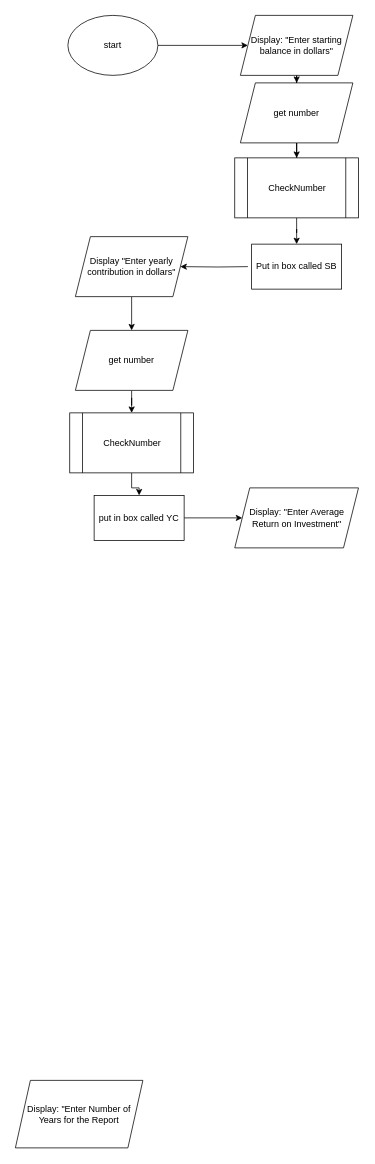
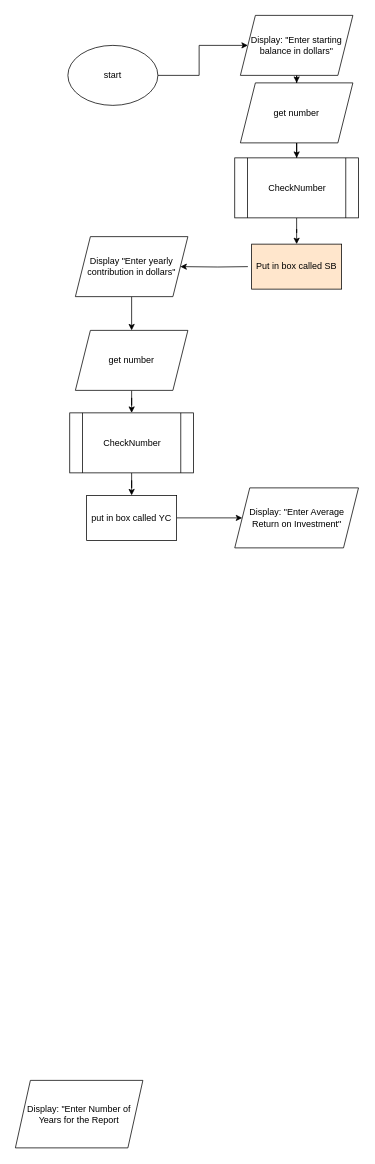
(113, 45) -> (113, 75)
(297, 267) -> (297, 267)
(139, 518) -> (132, 518)
